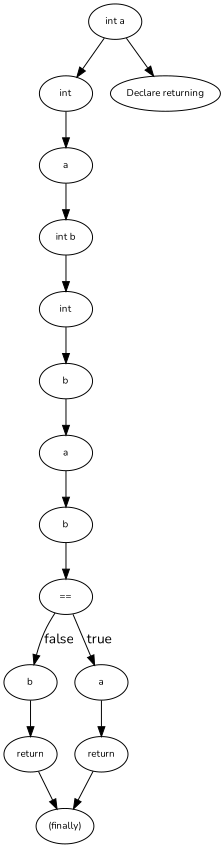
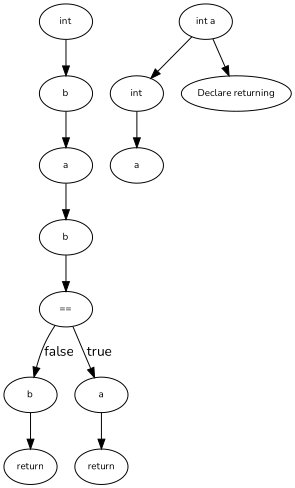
(66, 237) -> none
(65, 826) -> none
